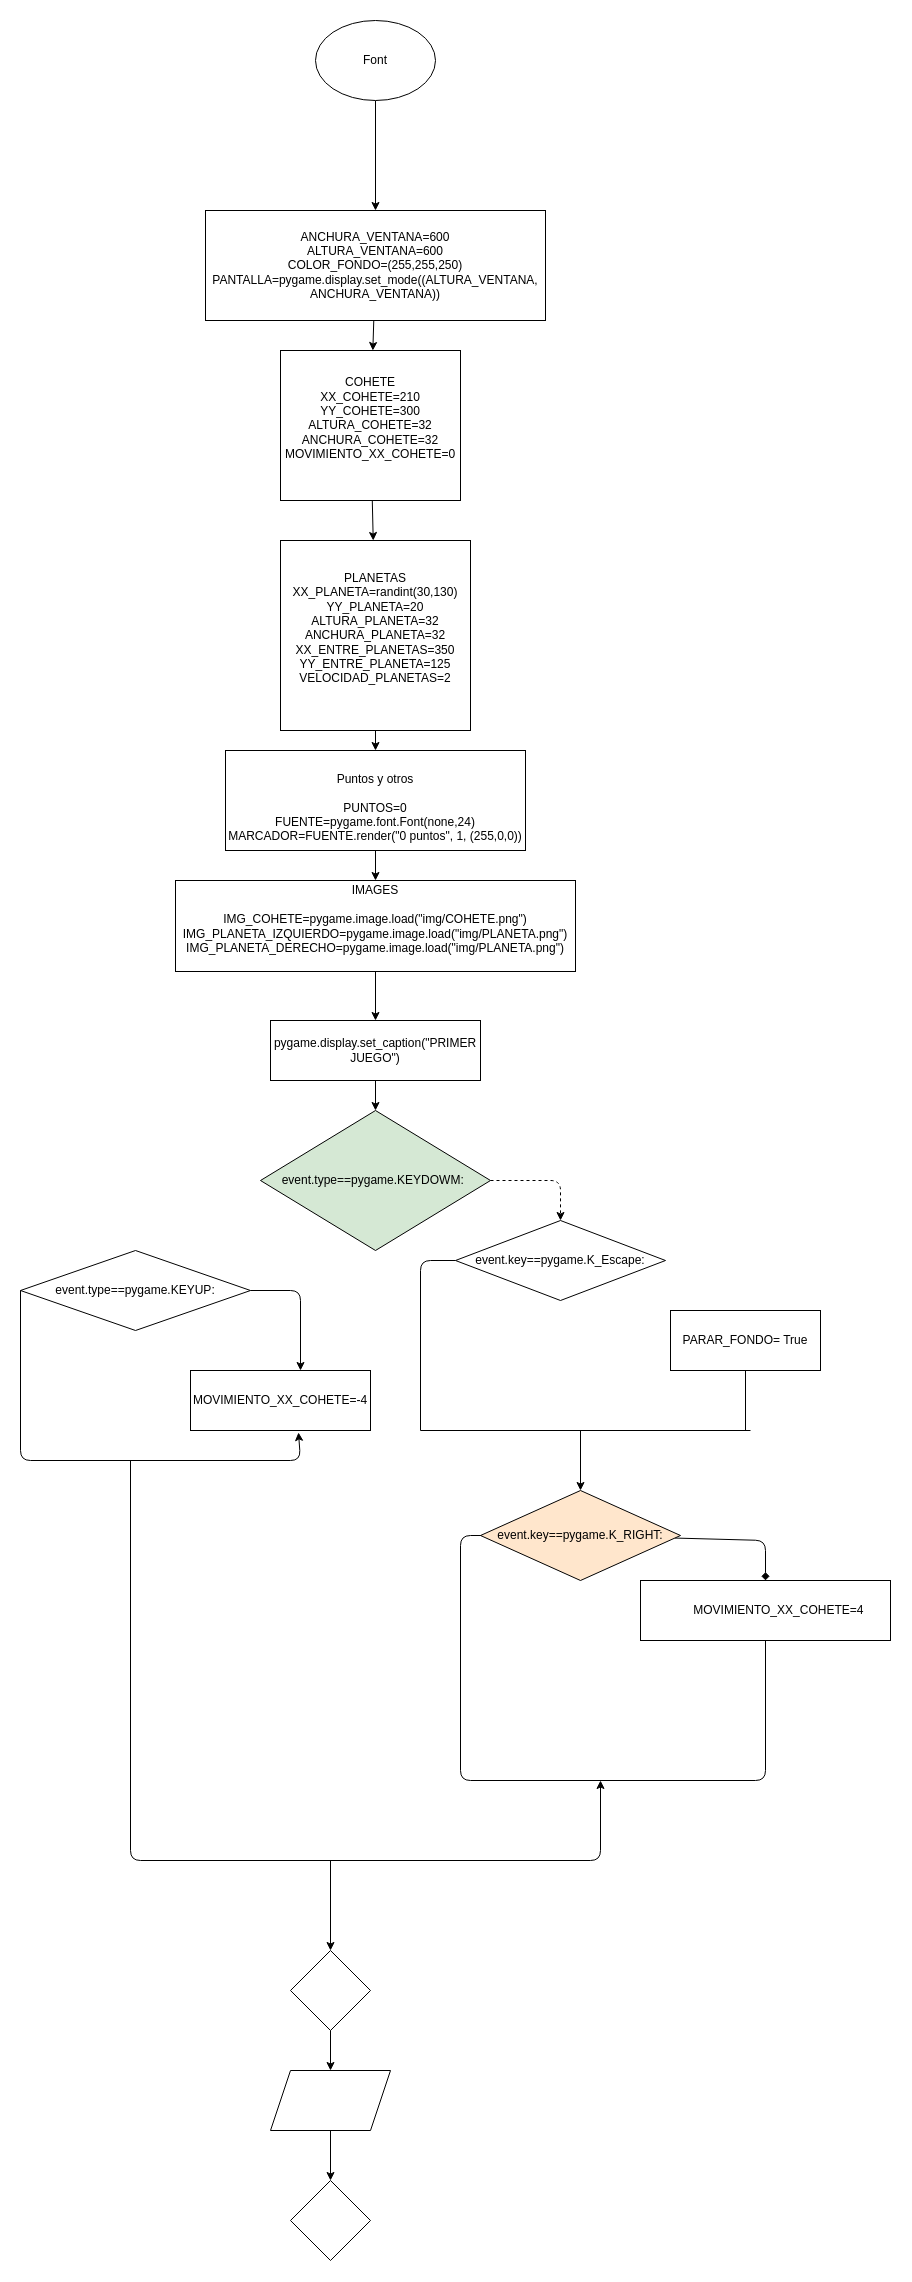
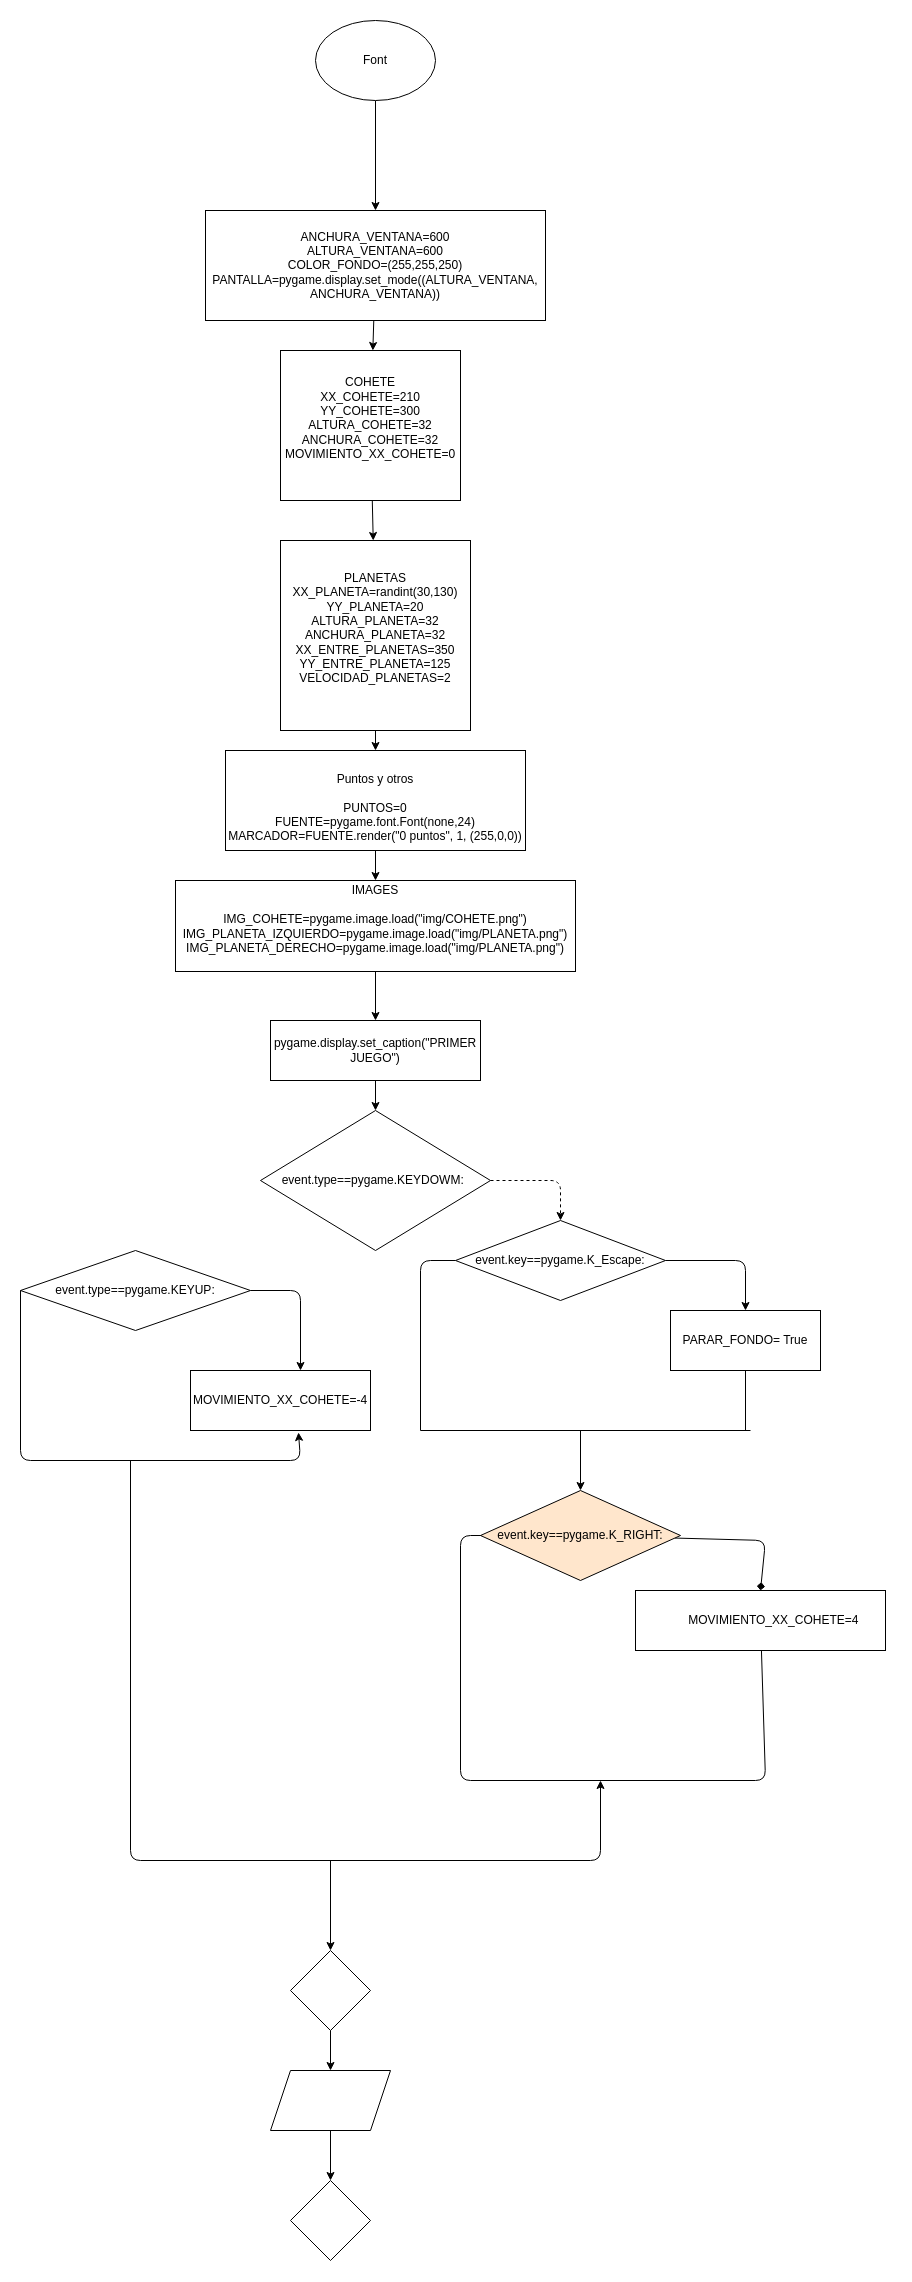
(376, 1181) -> (376, 1181)
none -> (722, 1261)
(766, 1611) -> (761, 1621)
